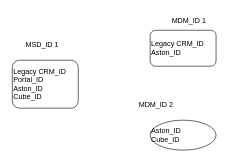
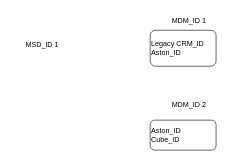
(45, 84) -> none
(156, 105) -> (189, 105)
(183, 135) -> (183, 135)
